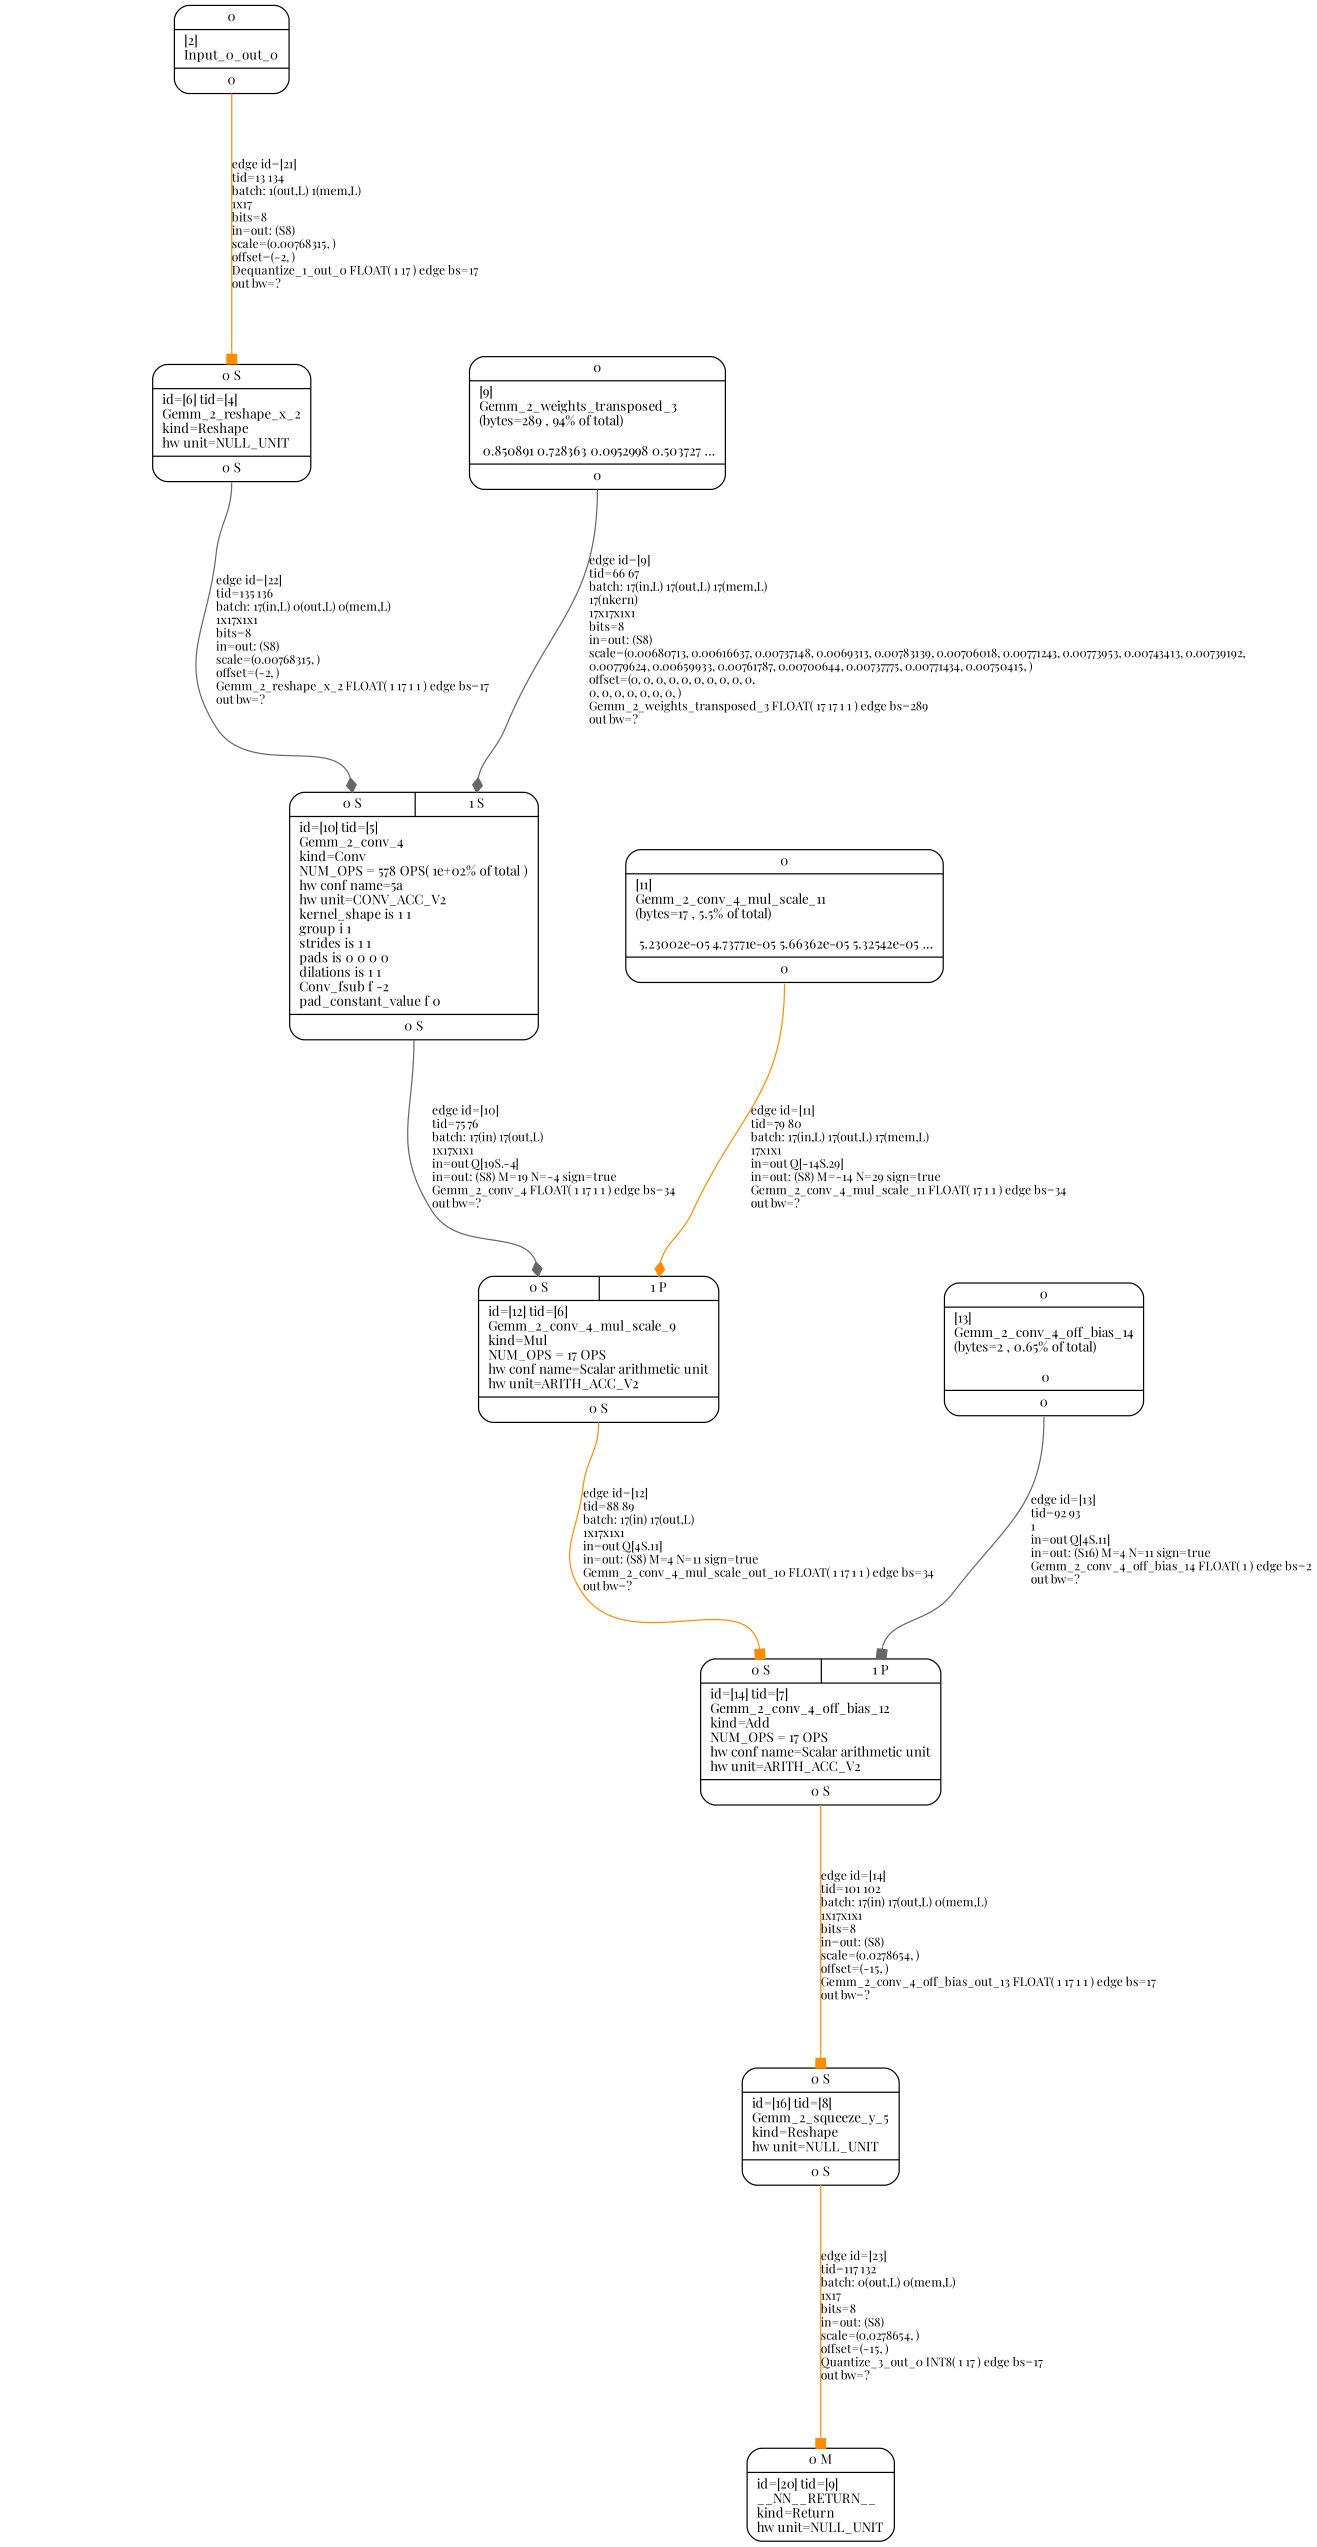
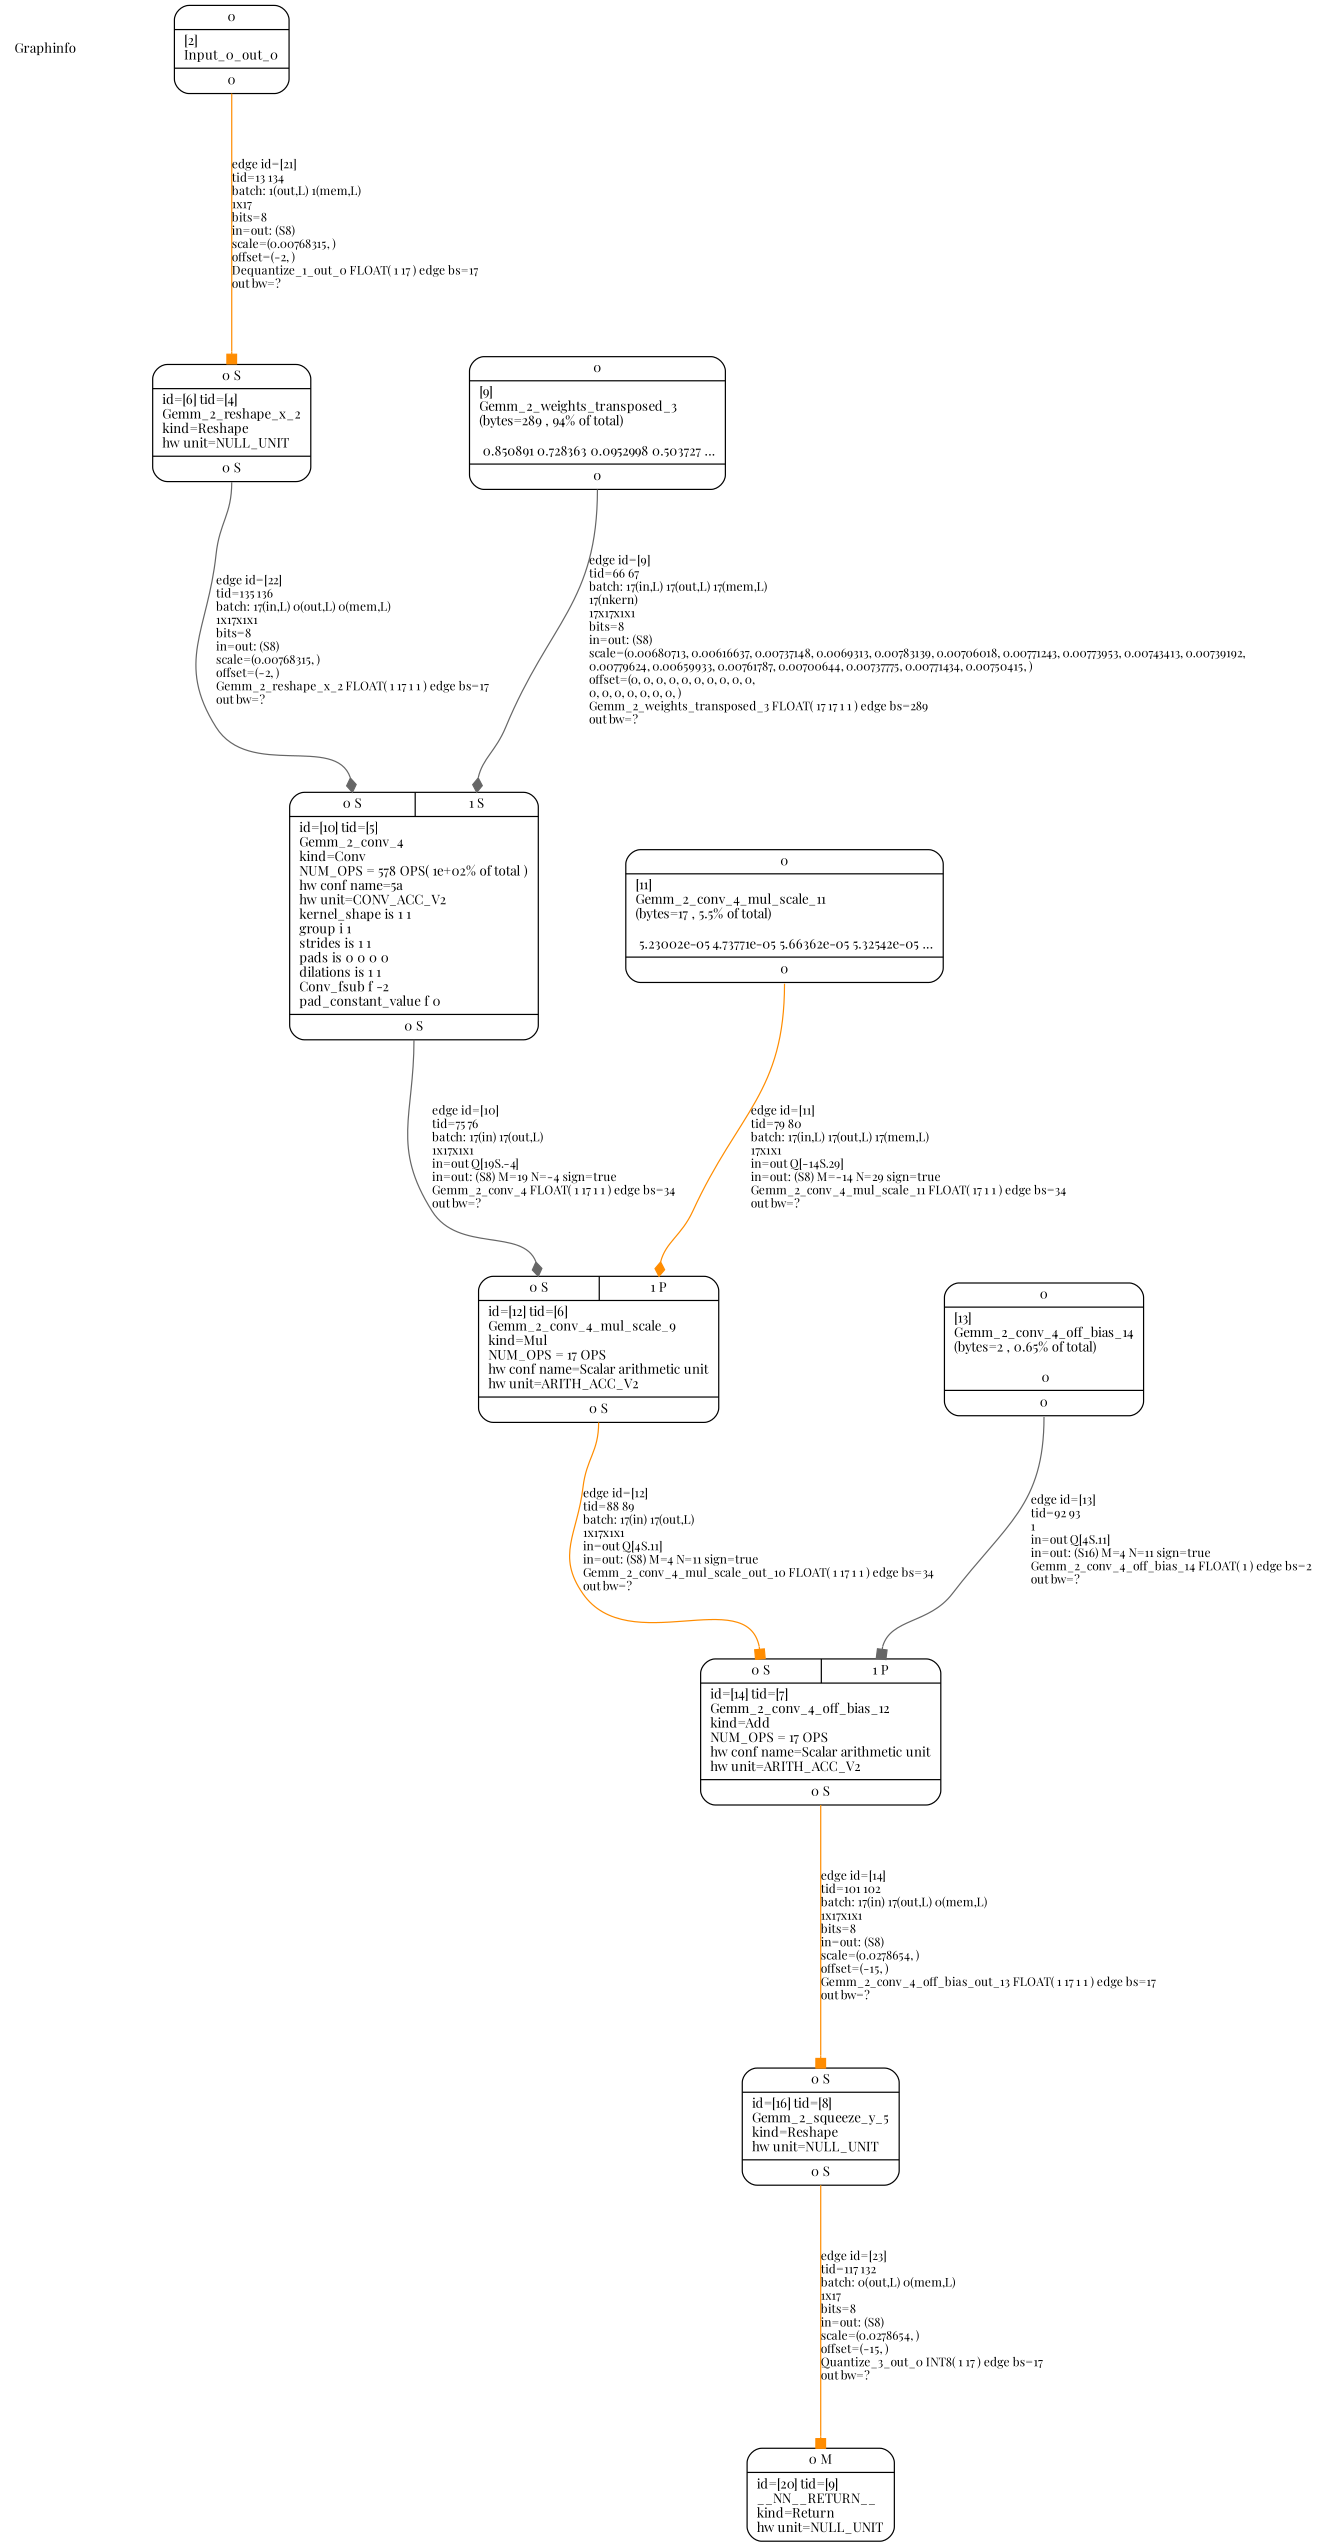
none -> (46, 49)
